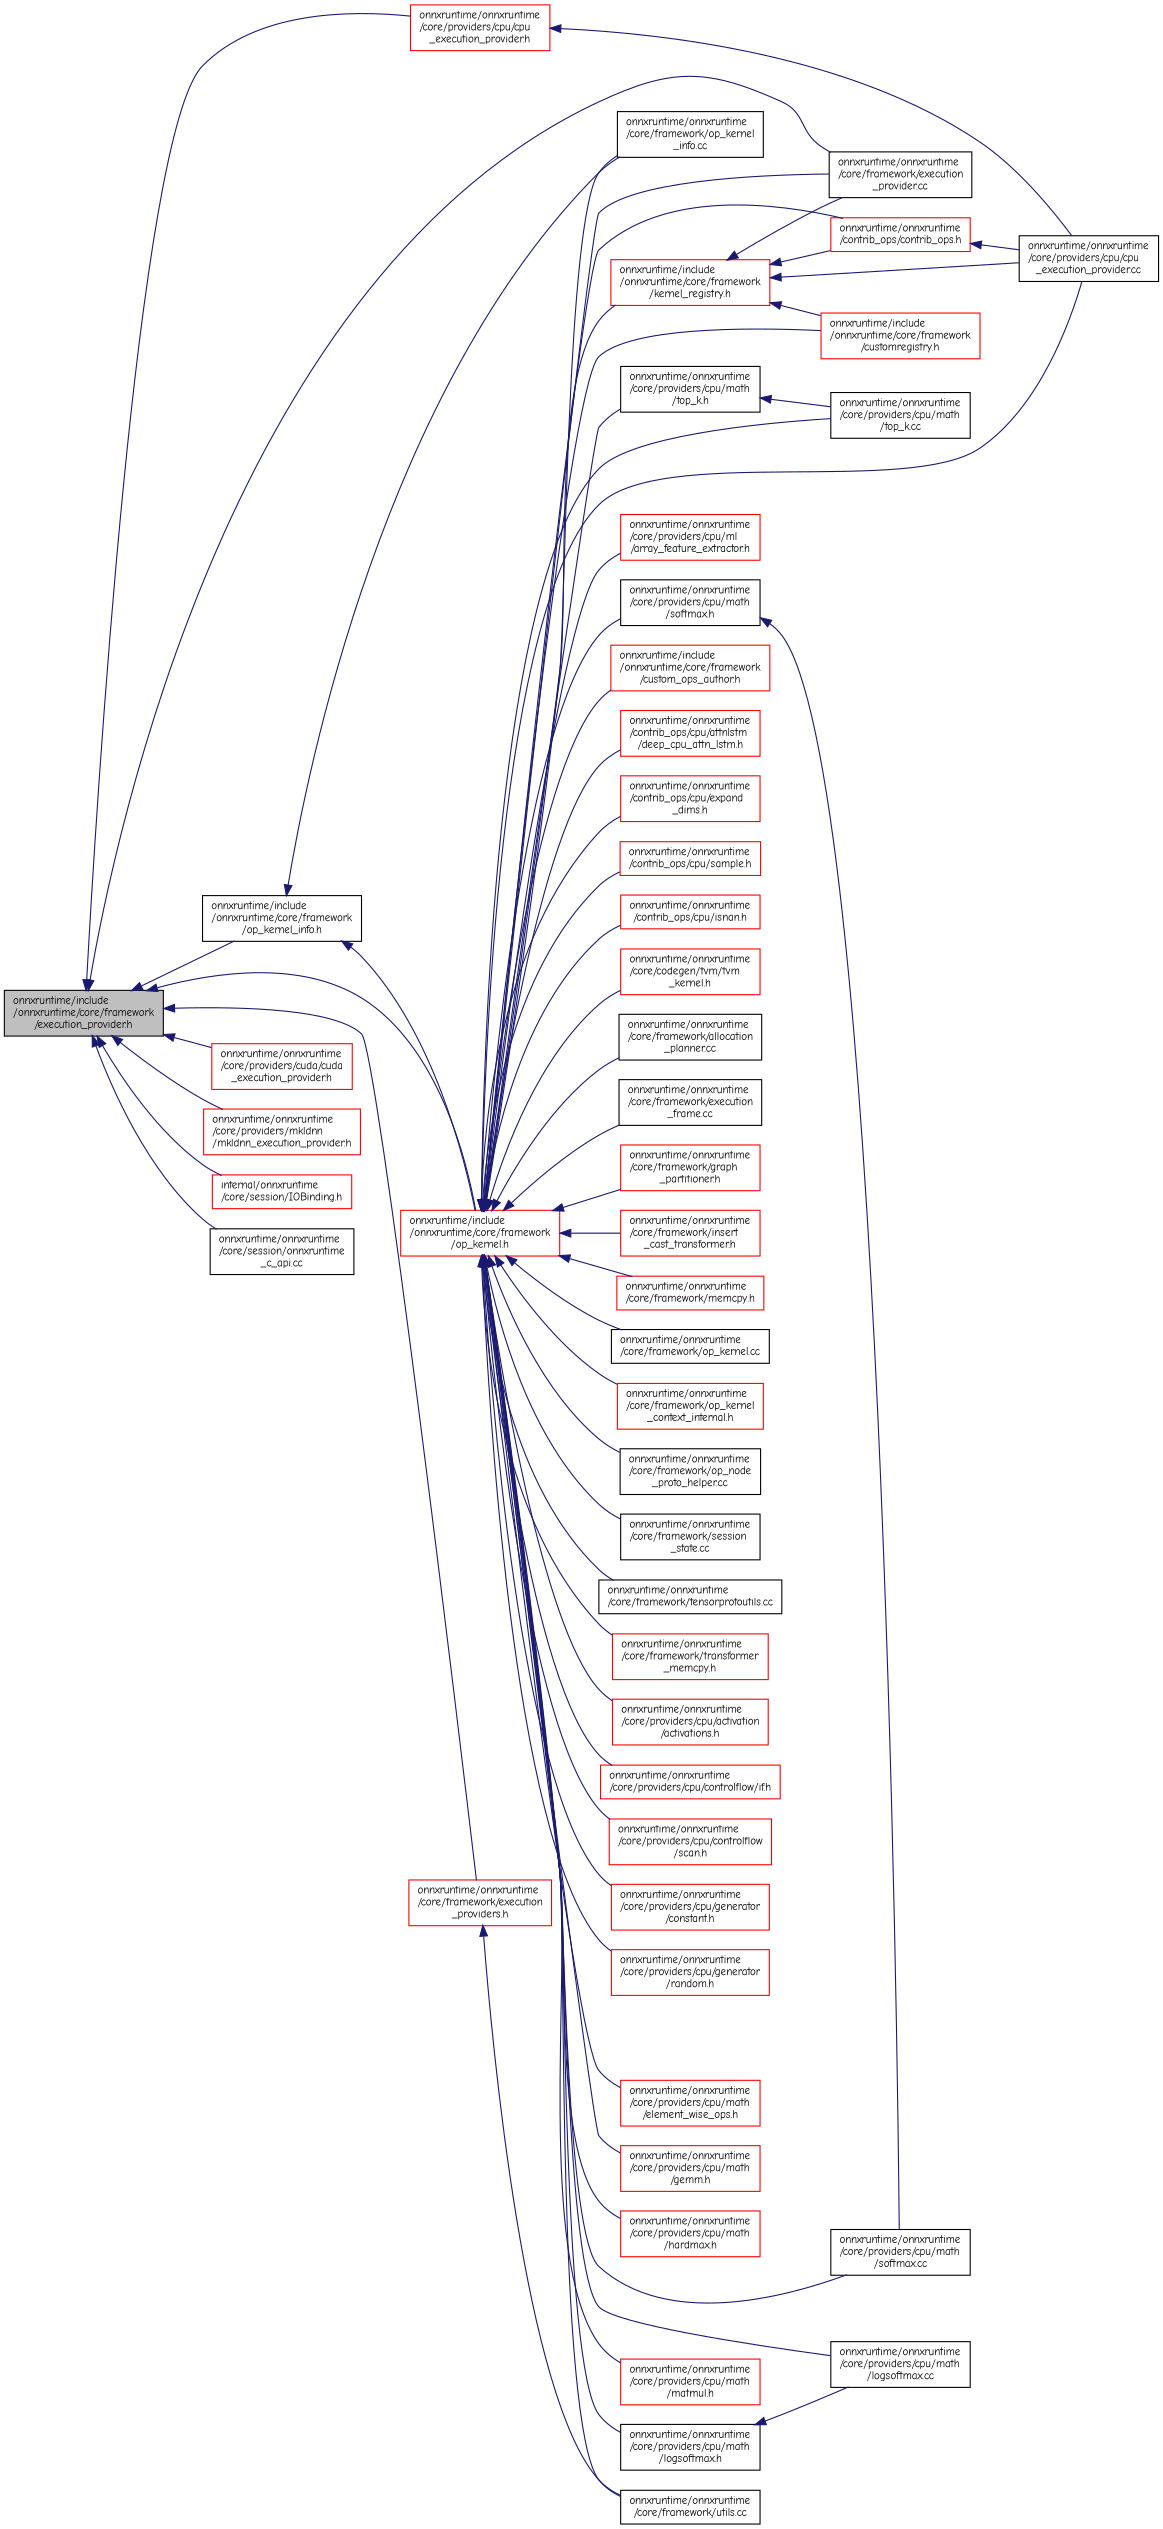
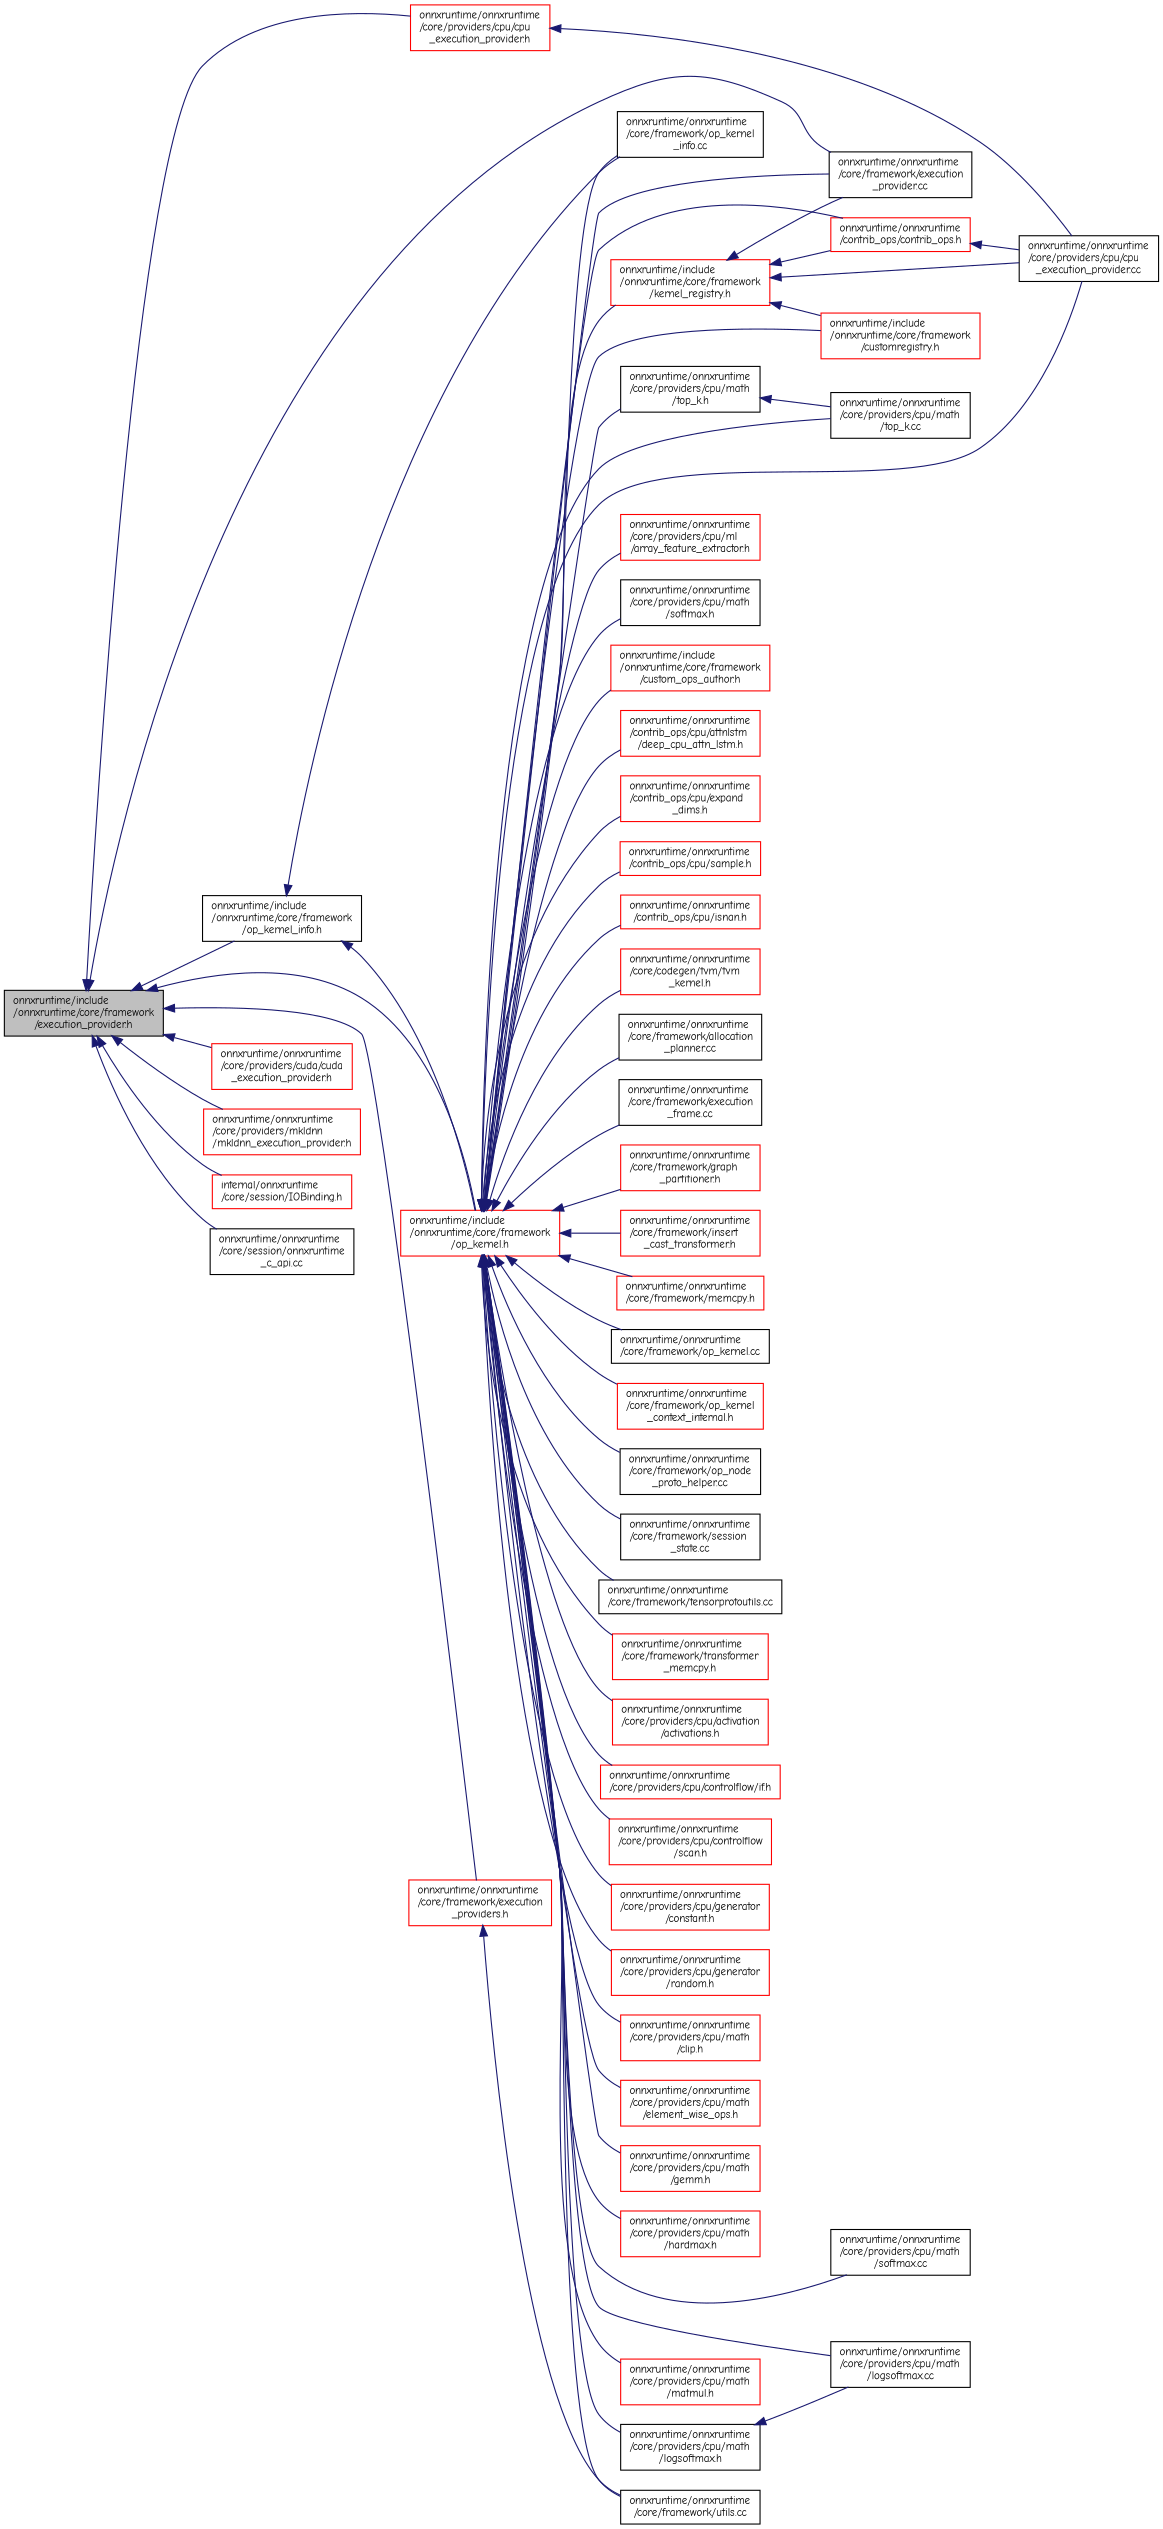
(878, 1420) -> none
none -> (690, 2038)
